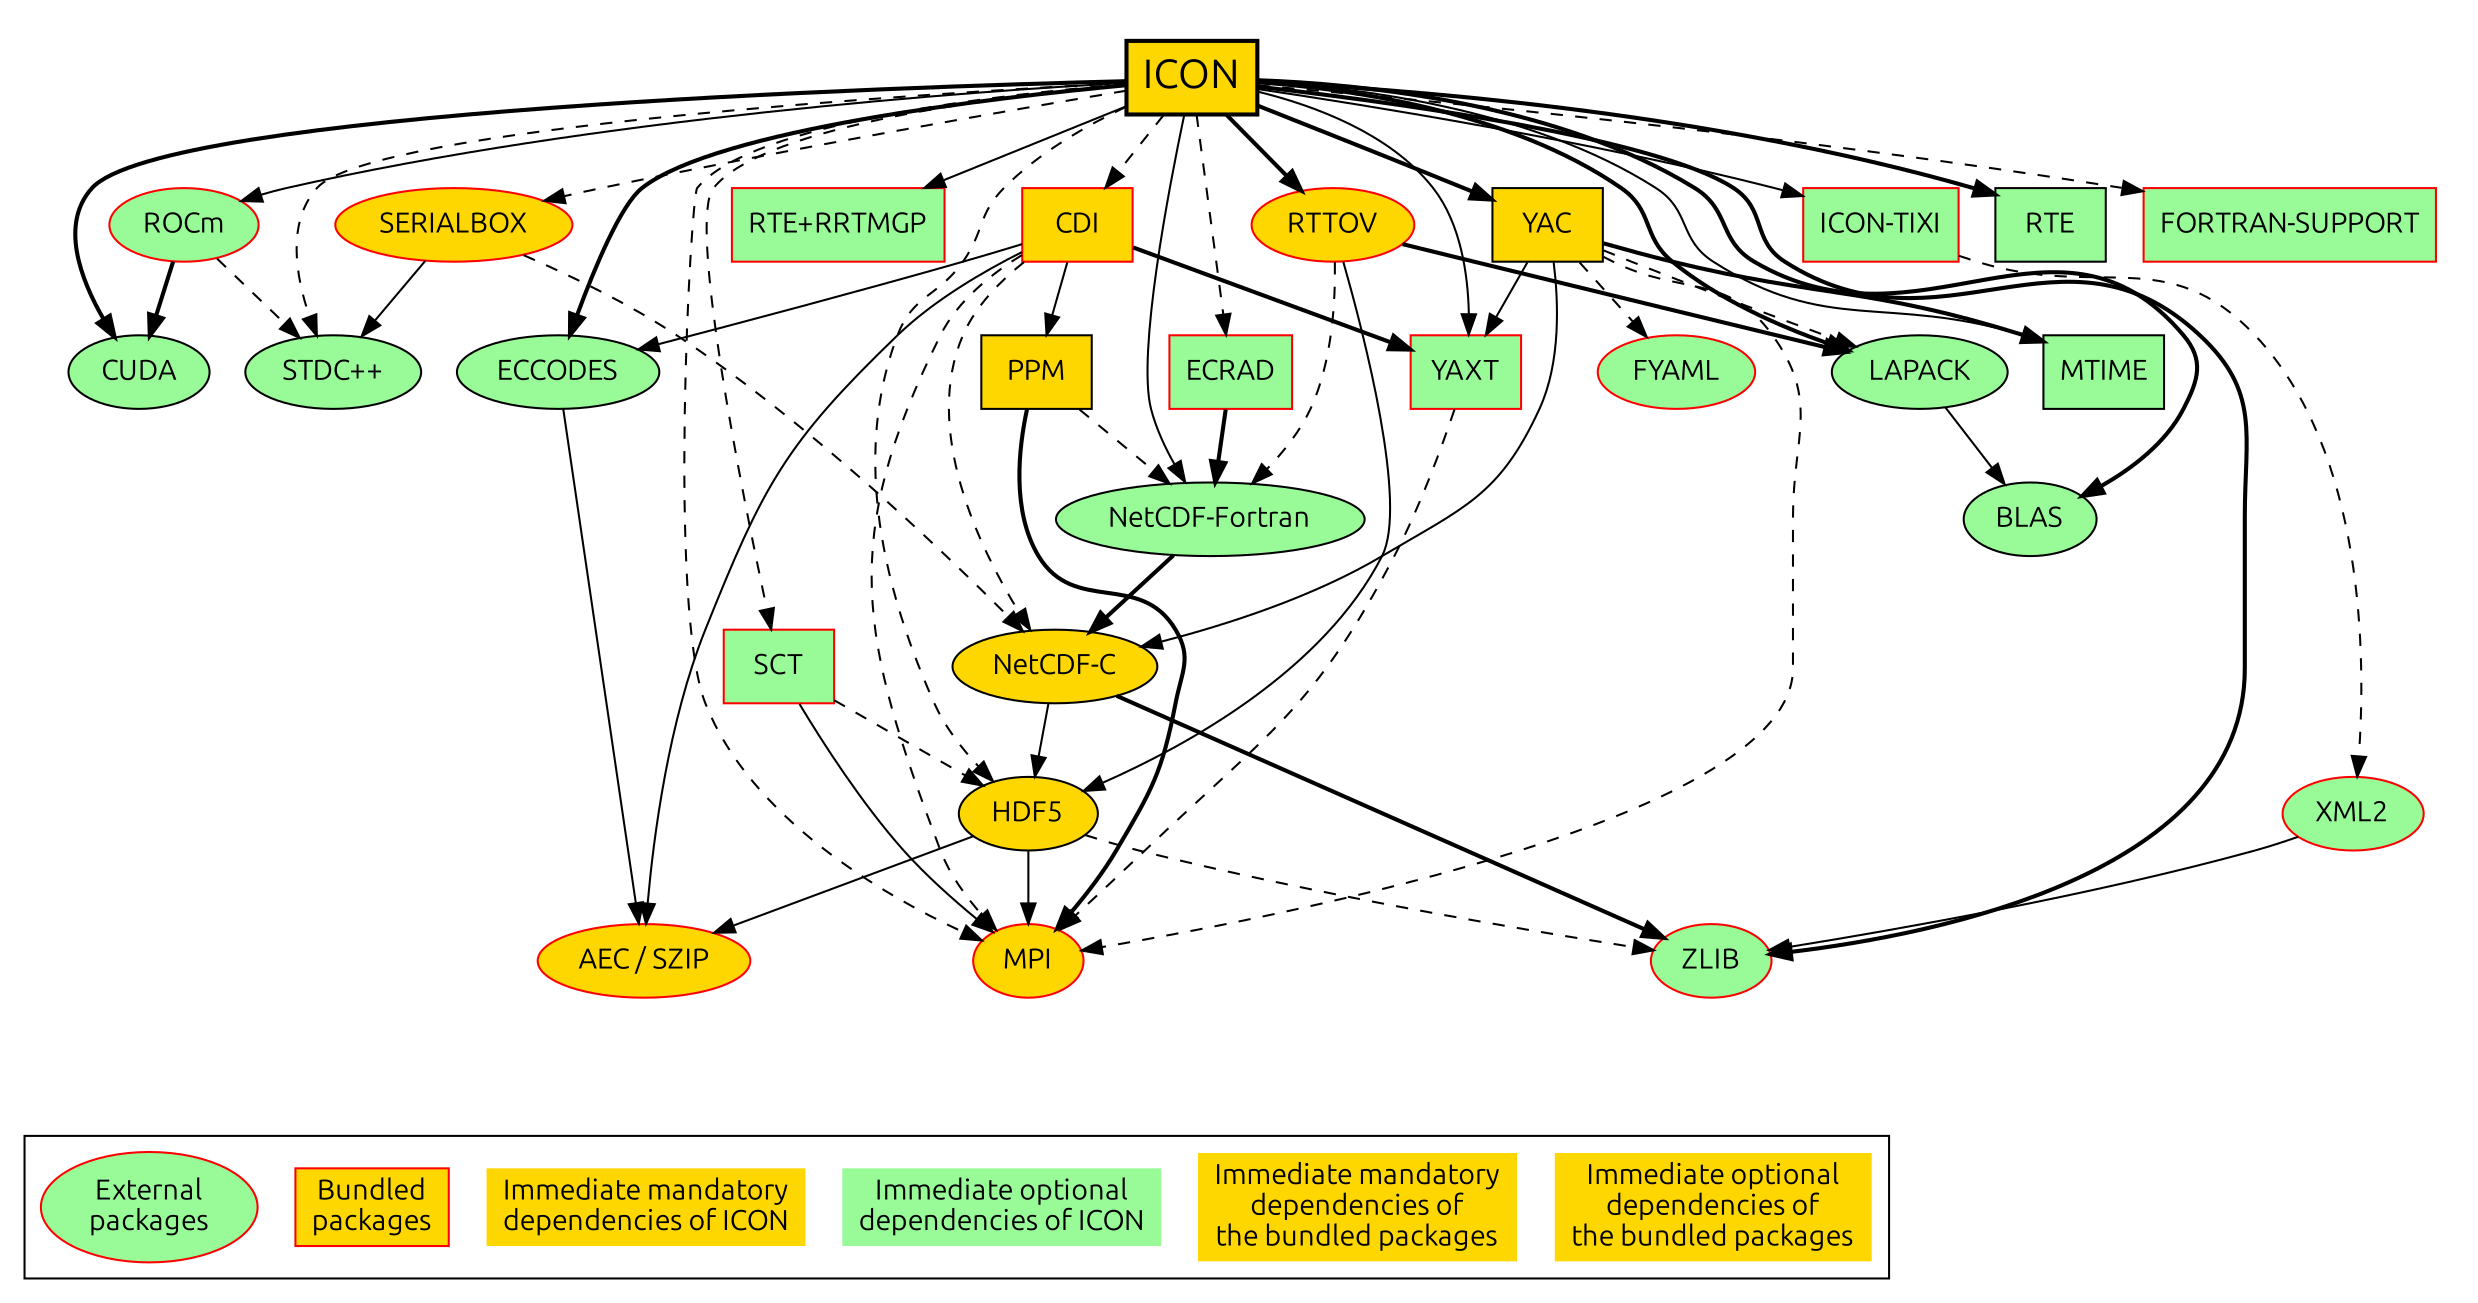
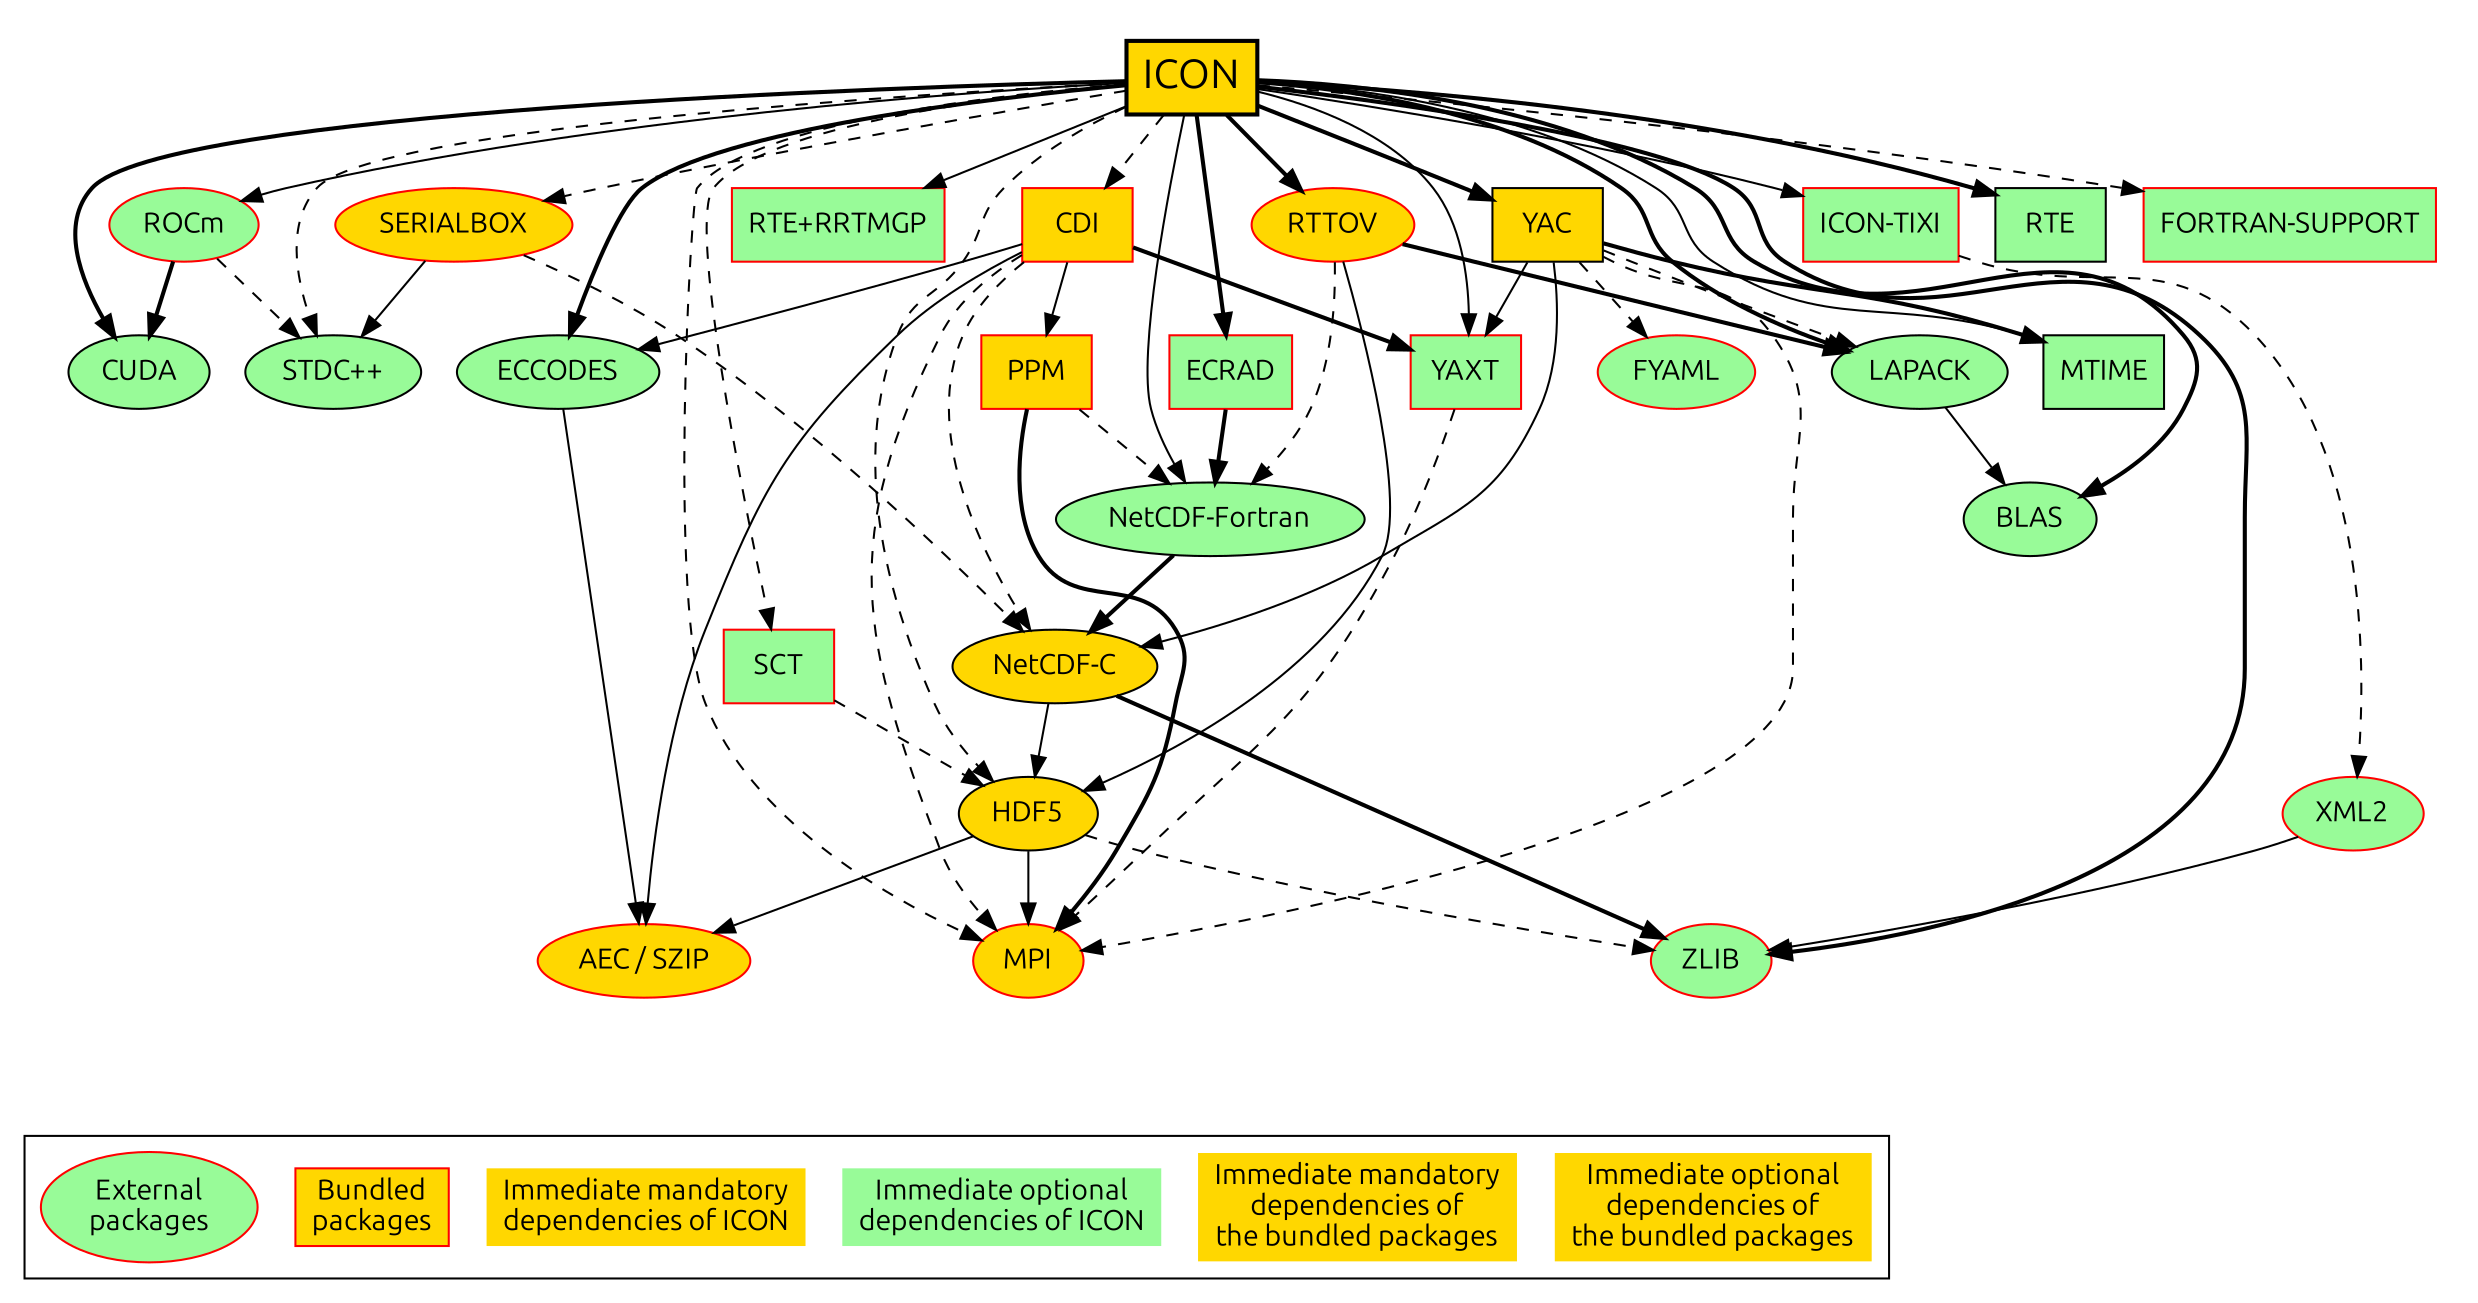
(1210, 214) -> (1210, 214)
(1037, 372) -> (1037, 372)
(878, 820) -> none
